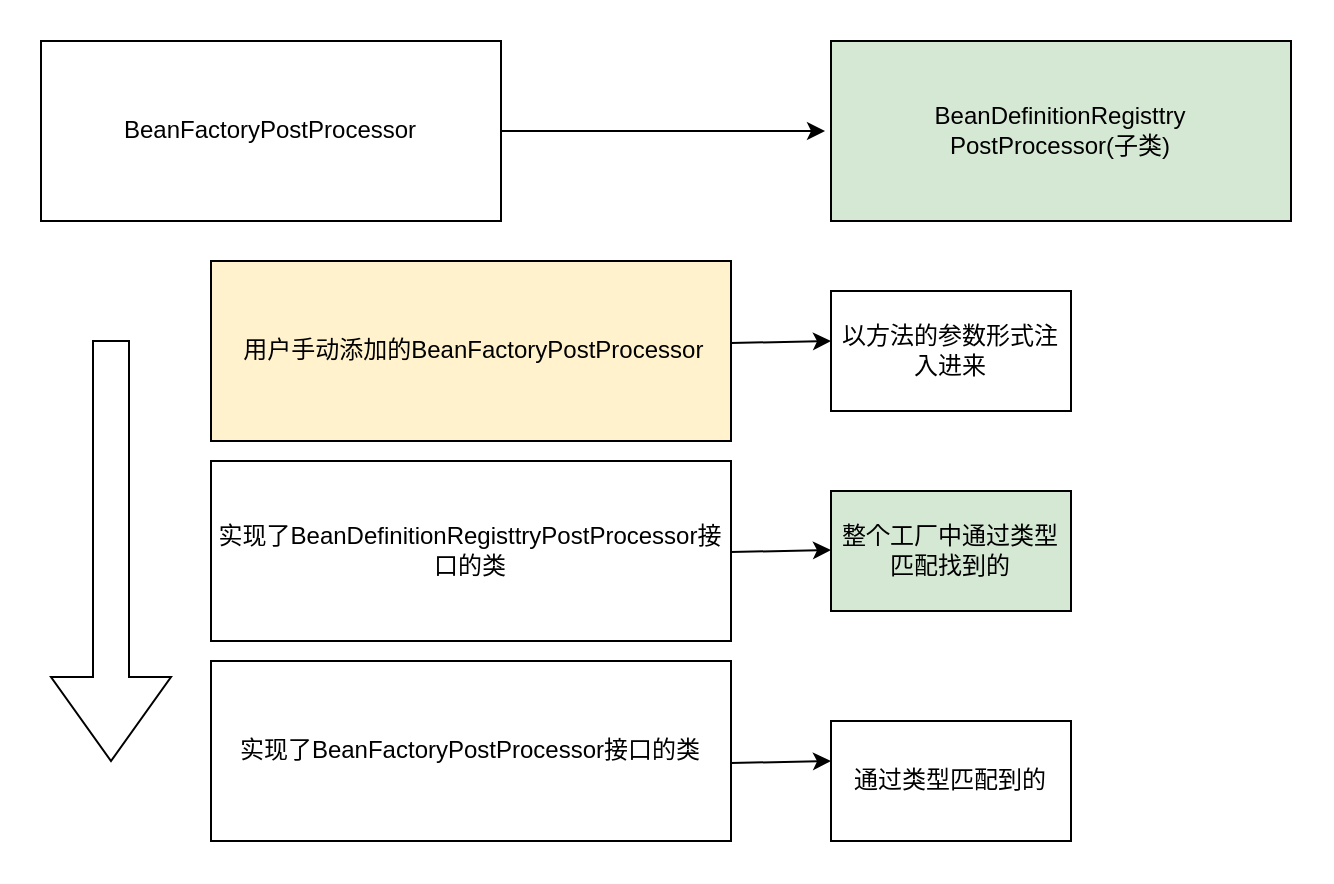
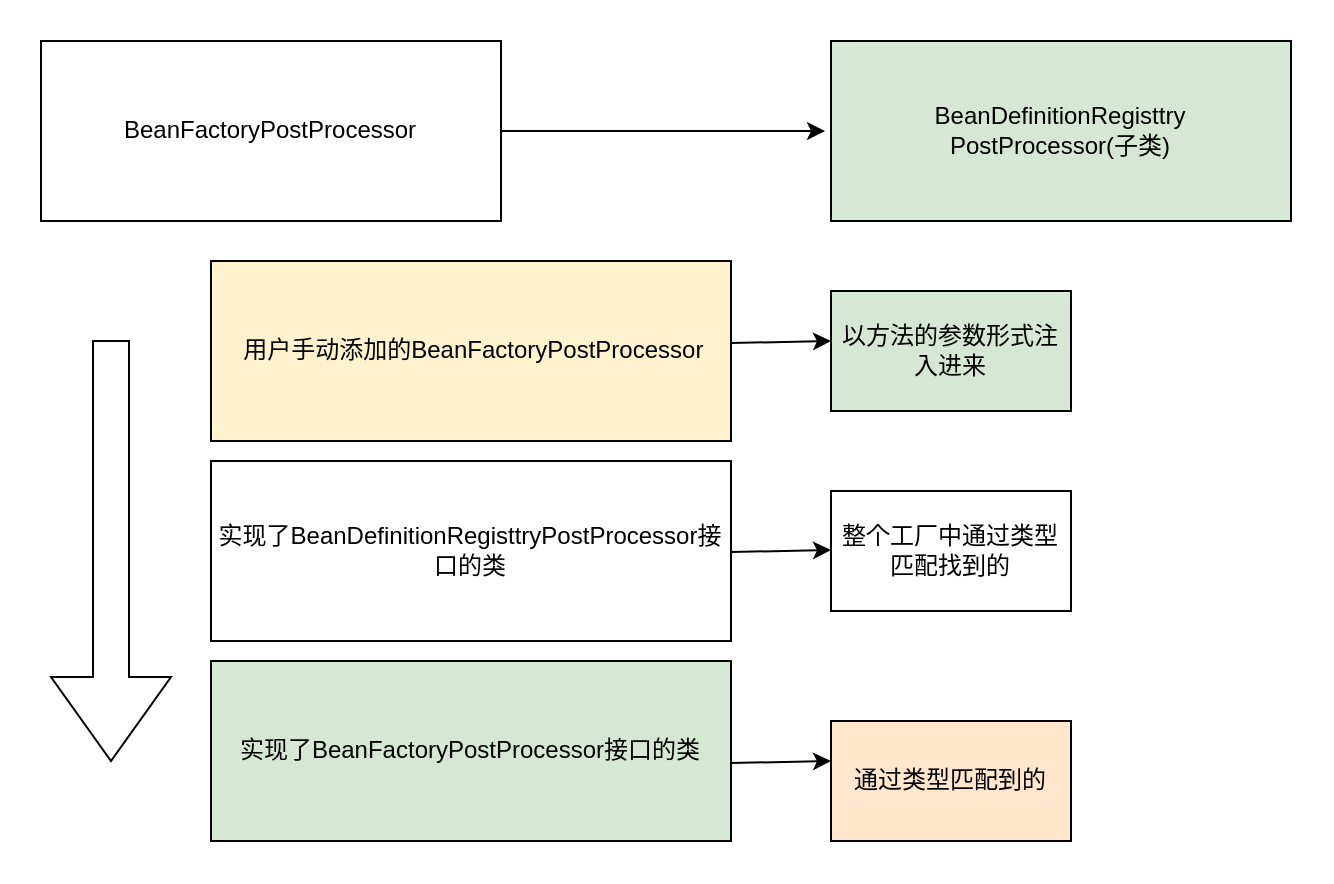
(951, 351) -> (951, 351)
(951, 551) -> (951, 551)
(471, 751) -> (471, 751)
(951, 781) -> (951, 781)
